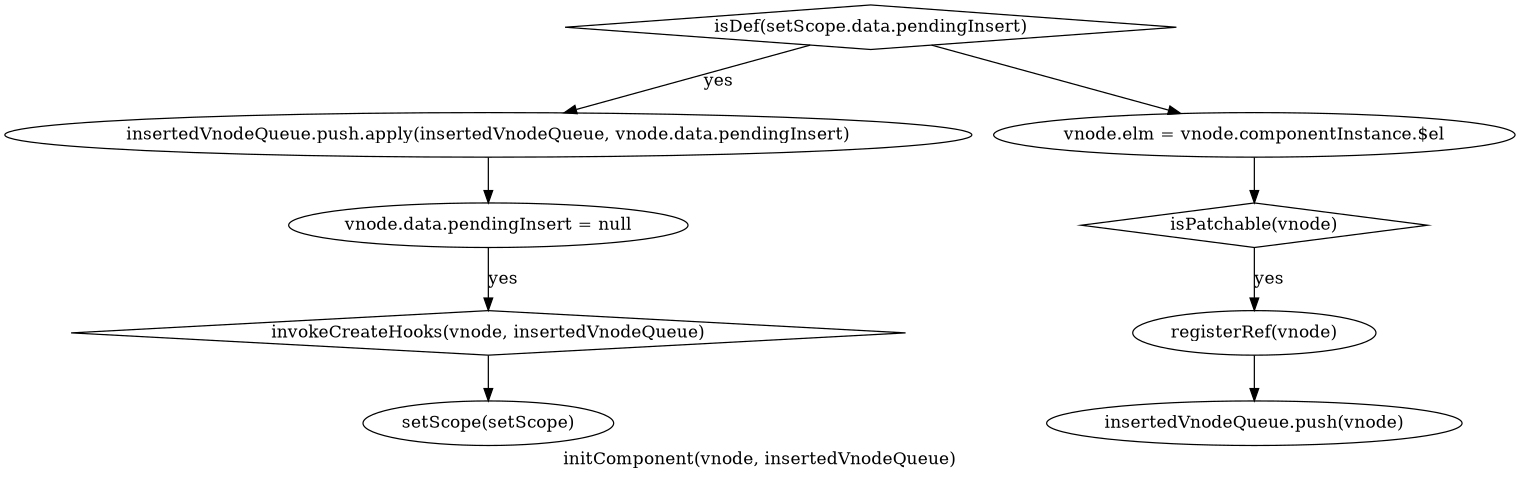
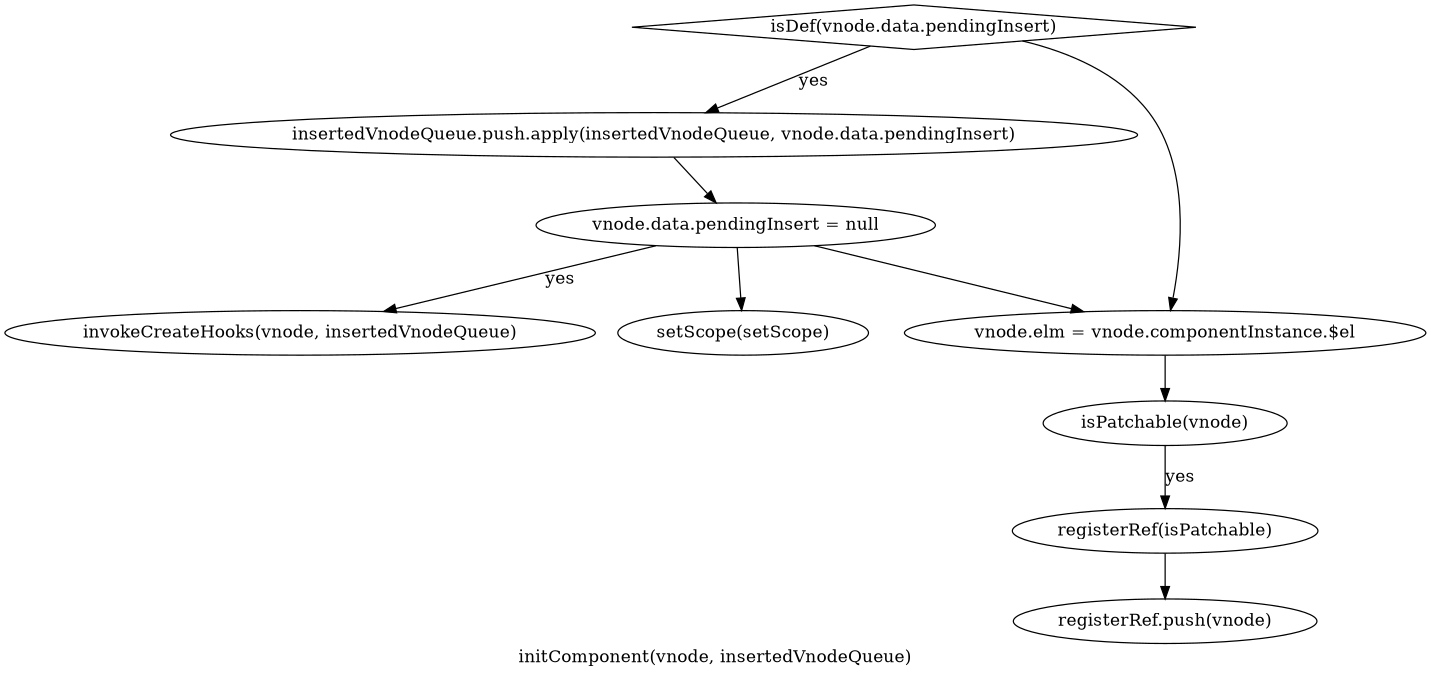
(871, 27) -> (914, 27)
(1254, 225) -> (1165, 423)
none -> (943, 277)
(488, 333) -> (300, 333)
(1254, 333) -> (1165, 531)
(488, 372) -> (739, 273)
(1254, 423) -> (1165, 621)
